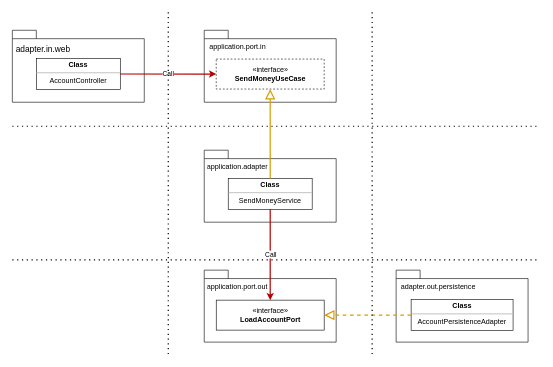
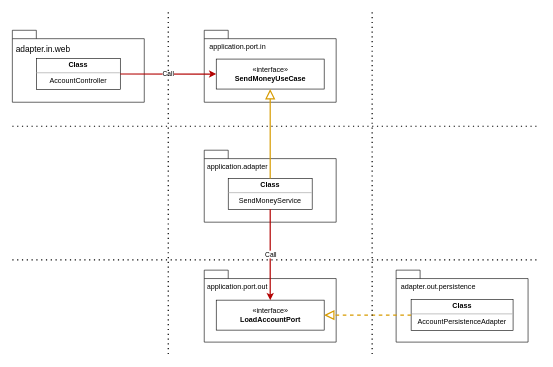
(270, 74) -> (270, 74)
